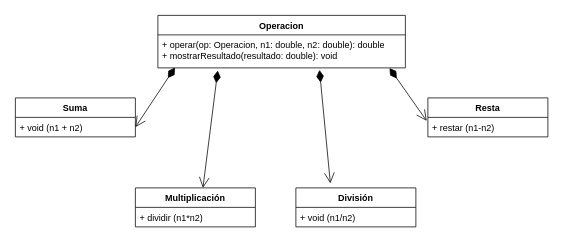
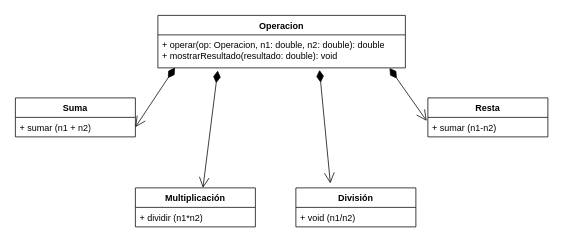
(54, 128) -> (58, 128)
(470, 128) -> (468, 128)
